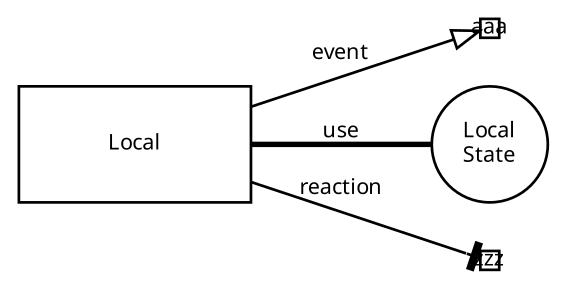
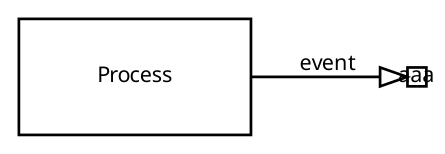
(135, 144) -> (135, 77)
(490, 144) -> none
(490, 260) -> none
